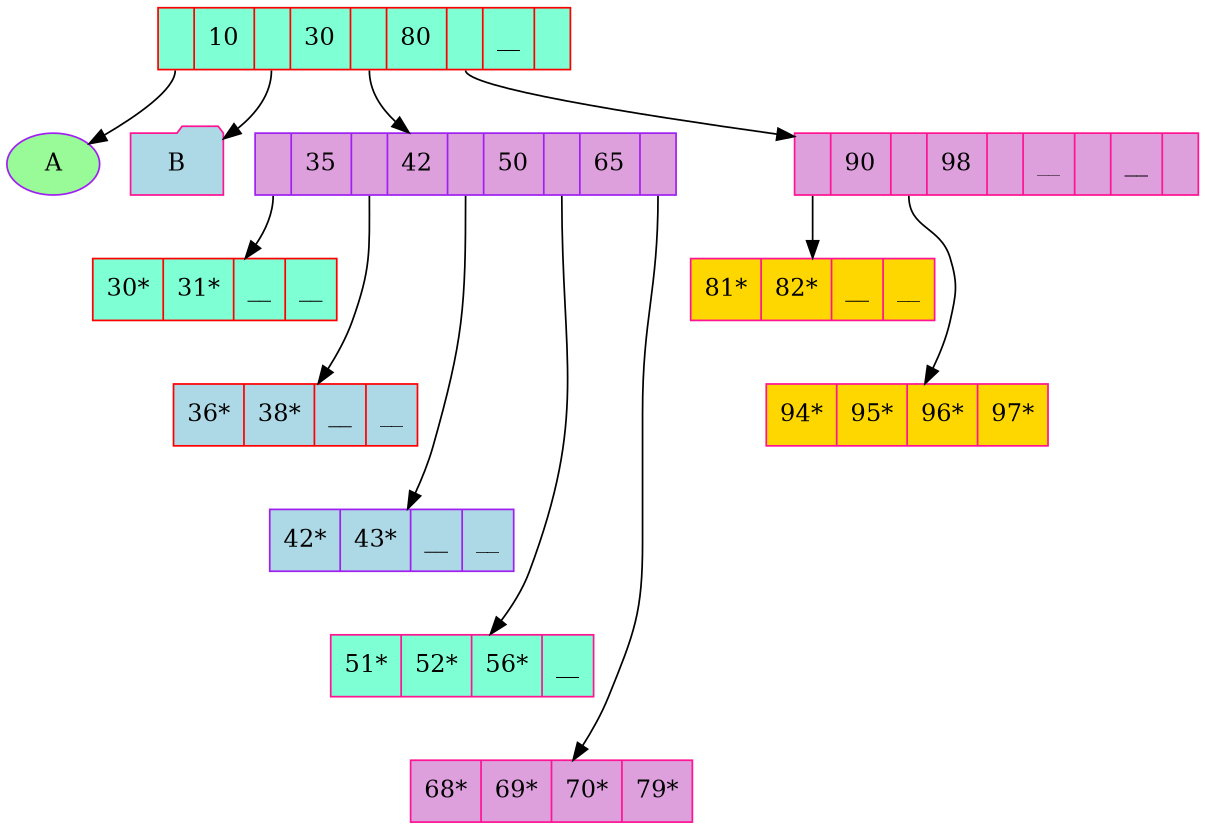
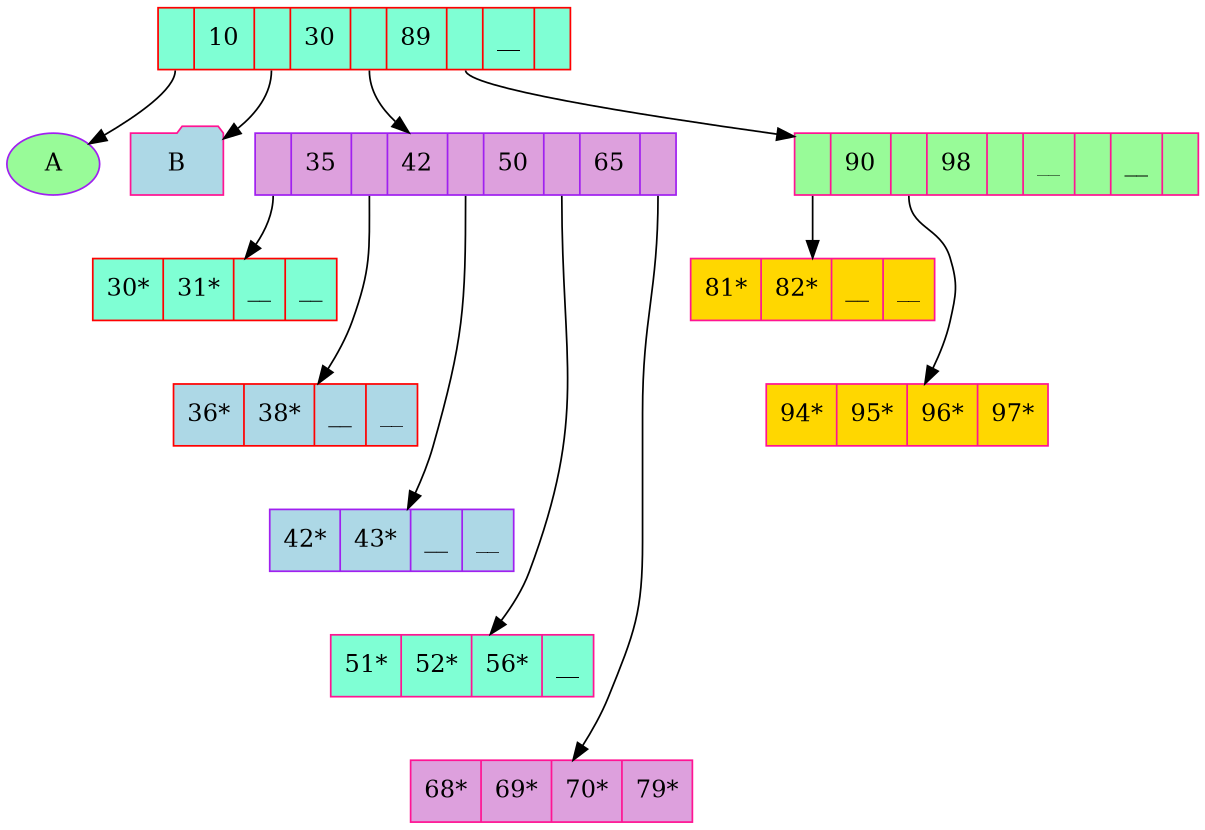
(417, 38) -> (417, 38)
(996, 164) -> (996, 164)
